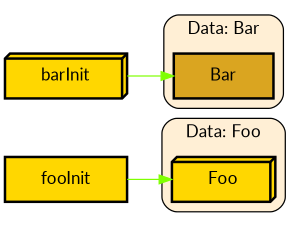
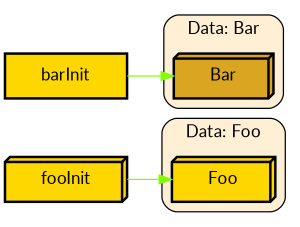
(66, 76) -> (66, 76)
(224, 76) -> (224, 76)
(66, 179) -> (66, 179)
